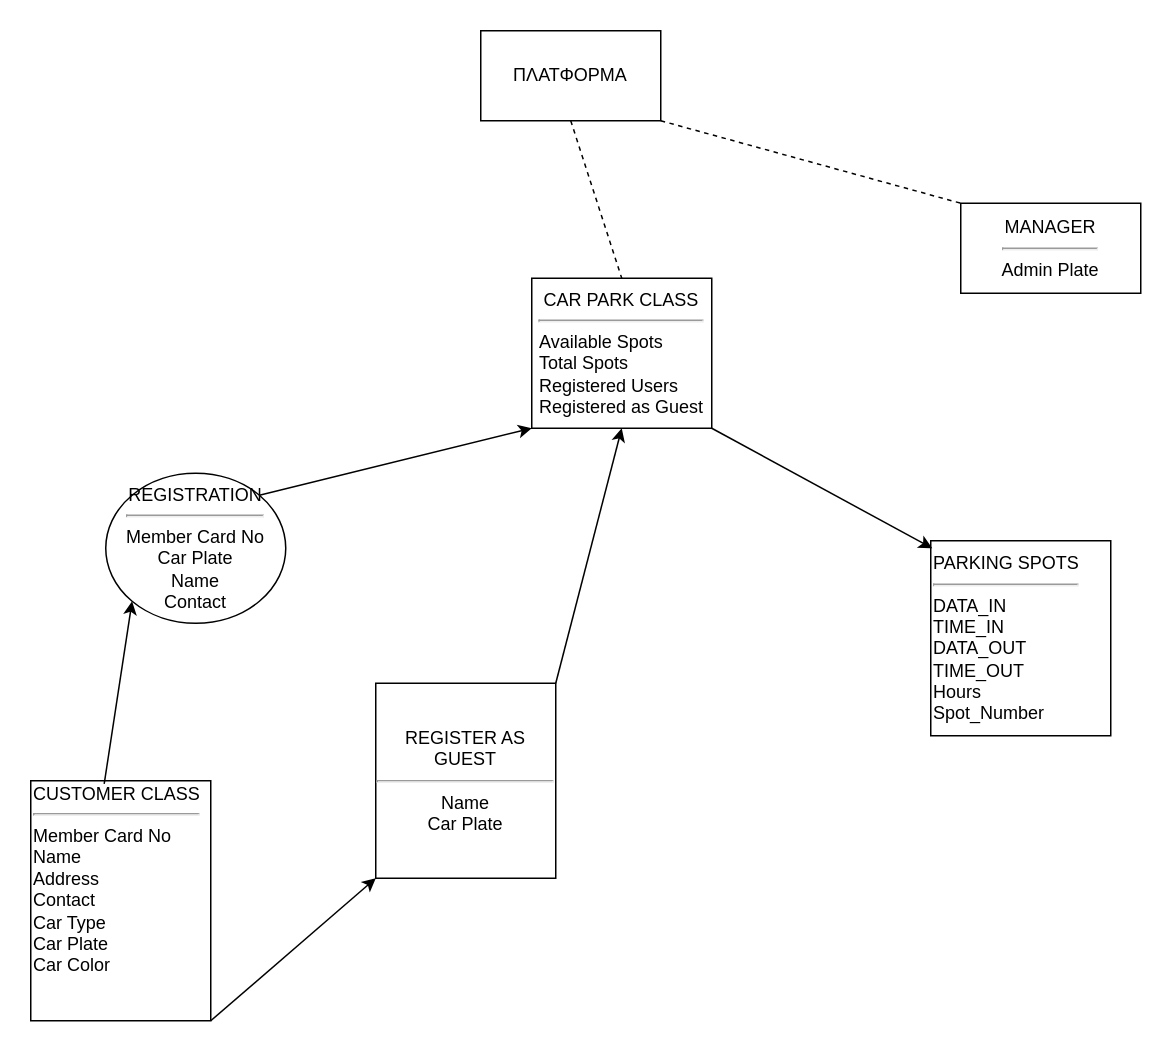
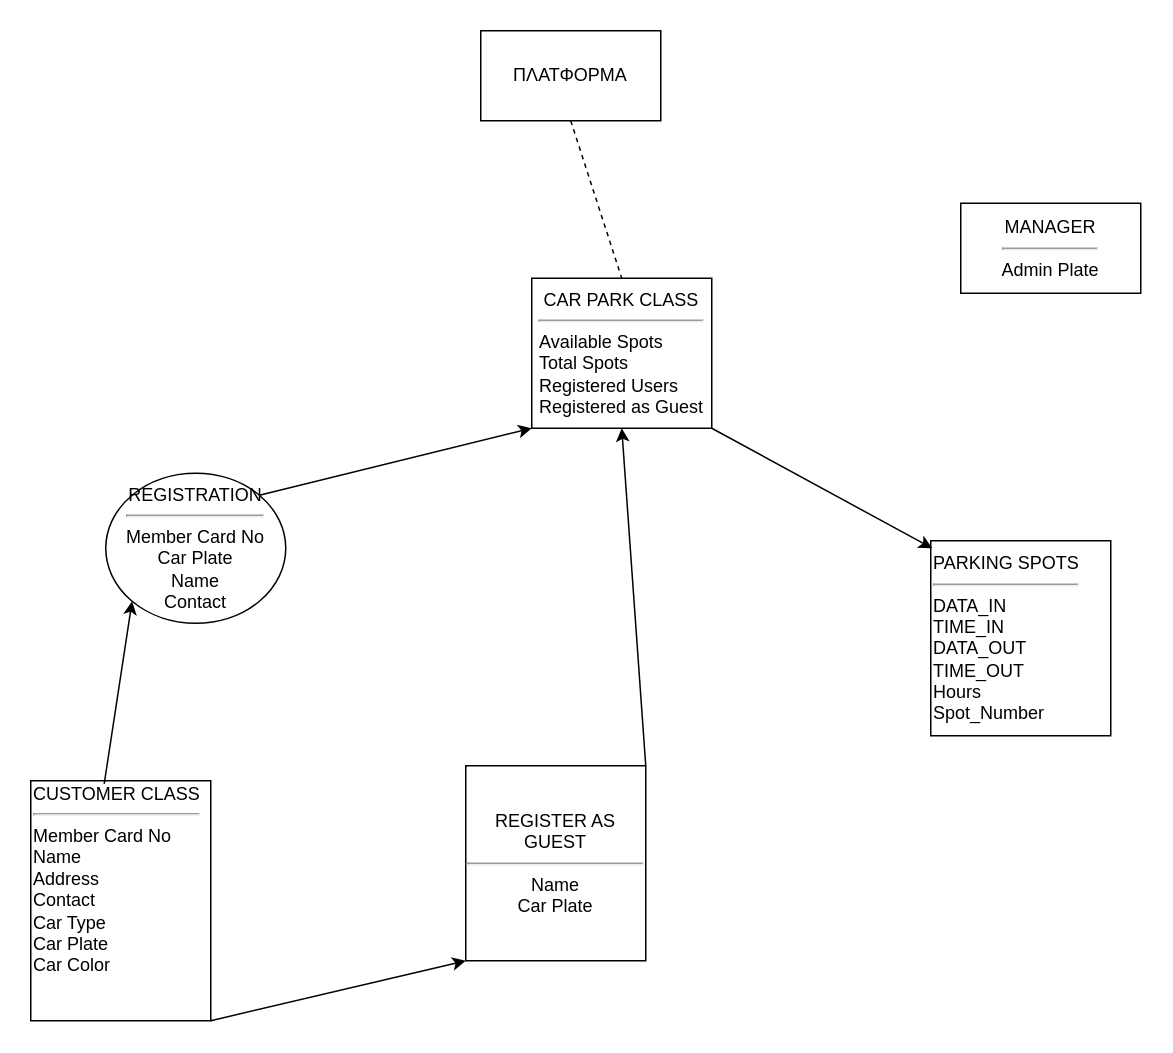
(810, 162) -> none
(466, 781) -> (556, 863)
